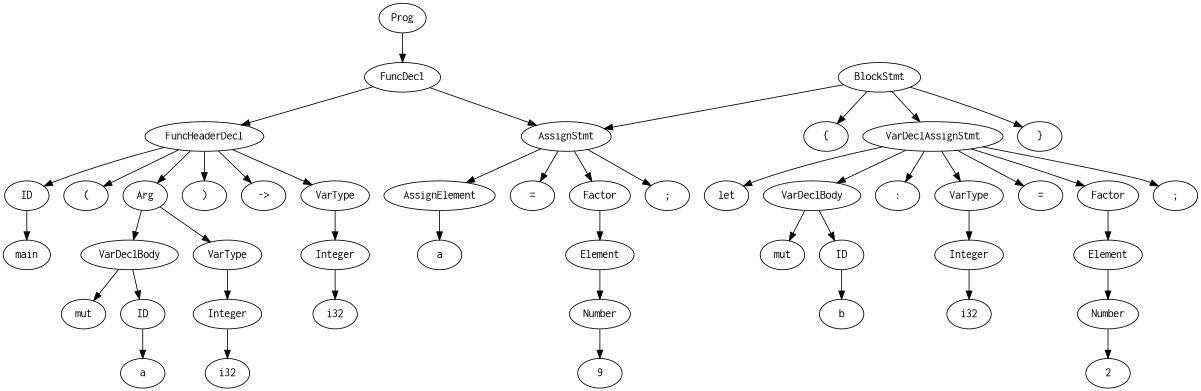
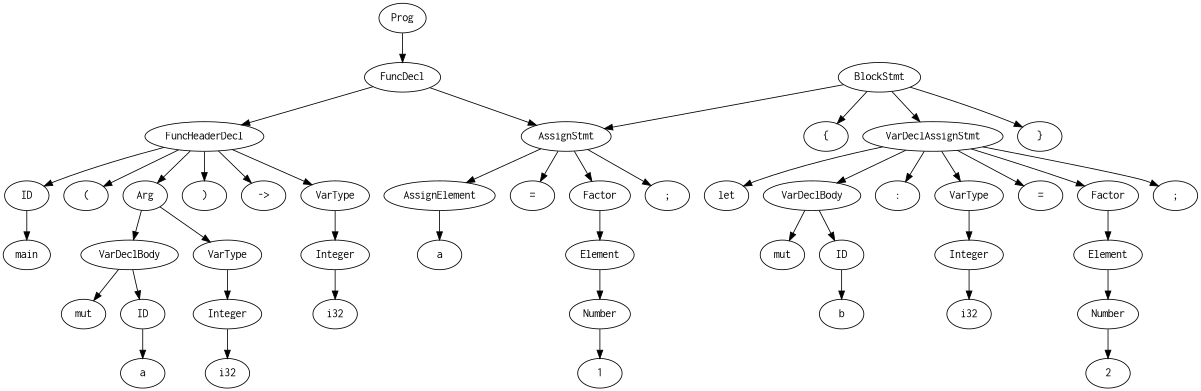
(600, 373) -> (600, 373)
